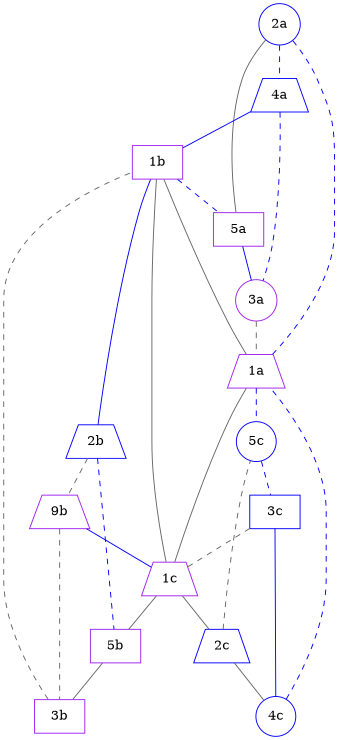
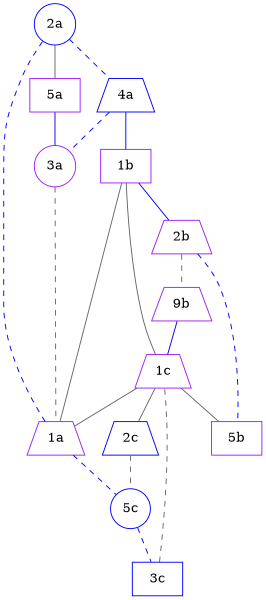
(198, 196) -> none
(96, 442) -> (182, 237)
(60, 716) -> none
(276, 716) -> none
